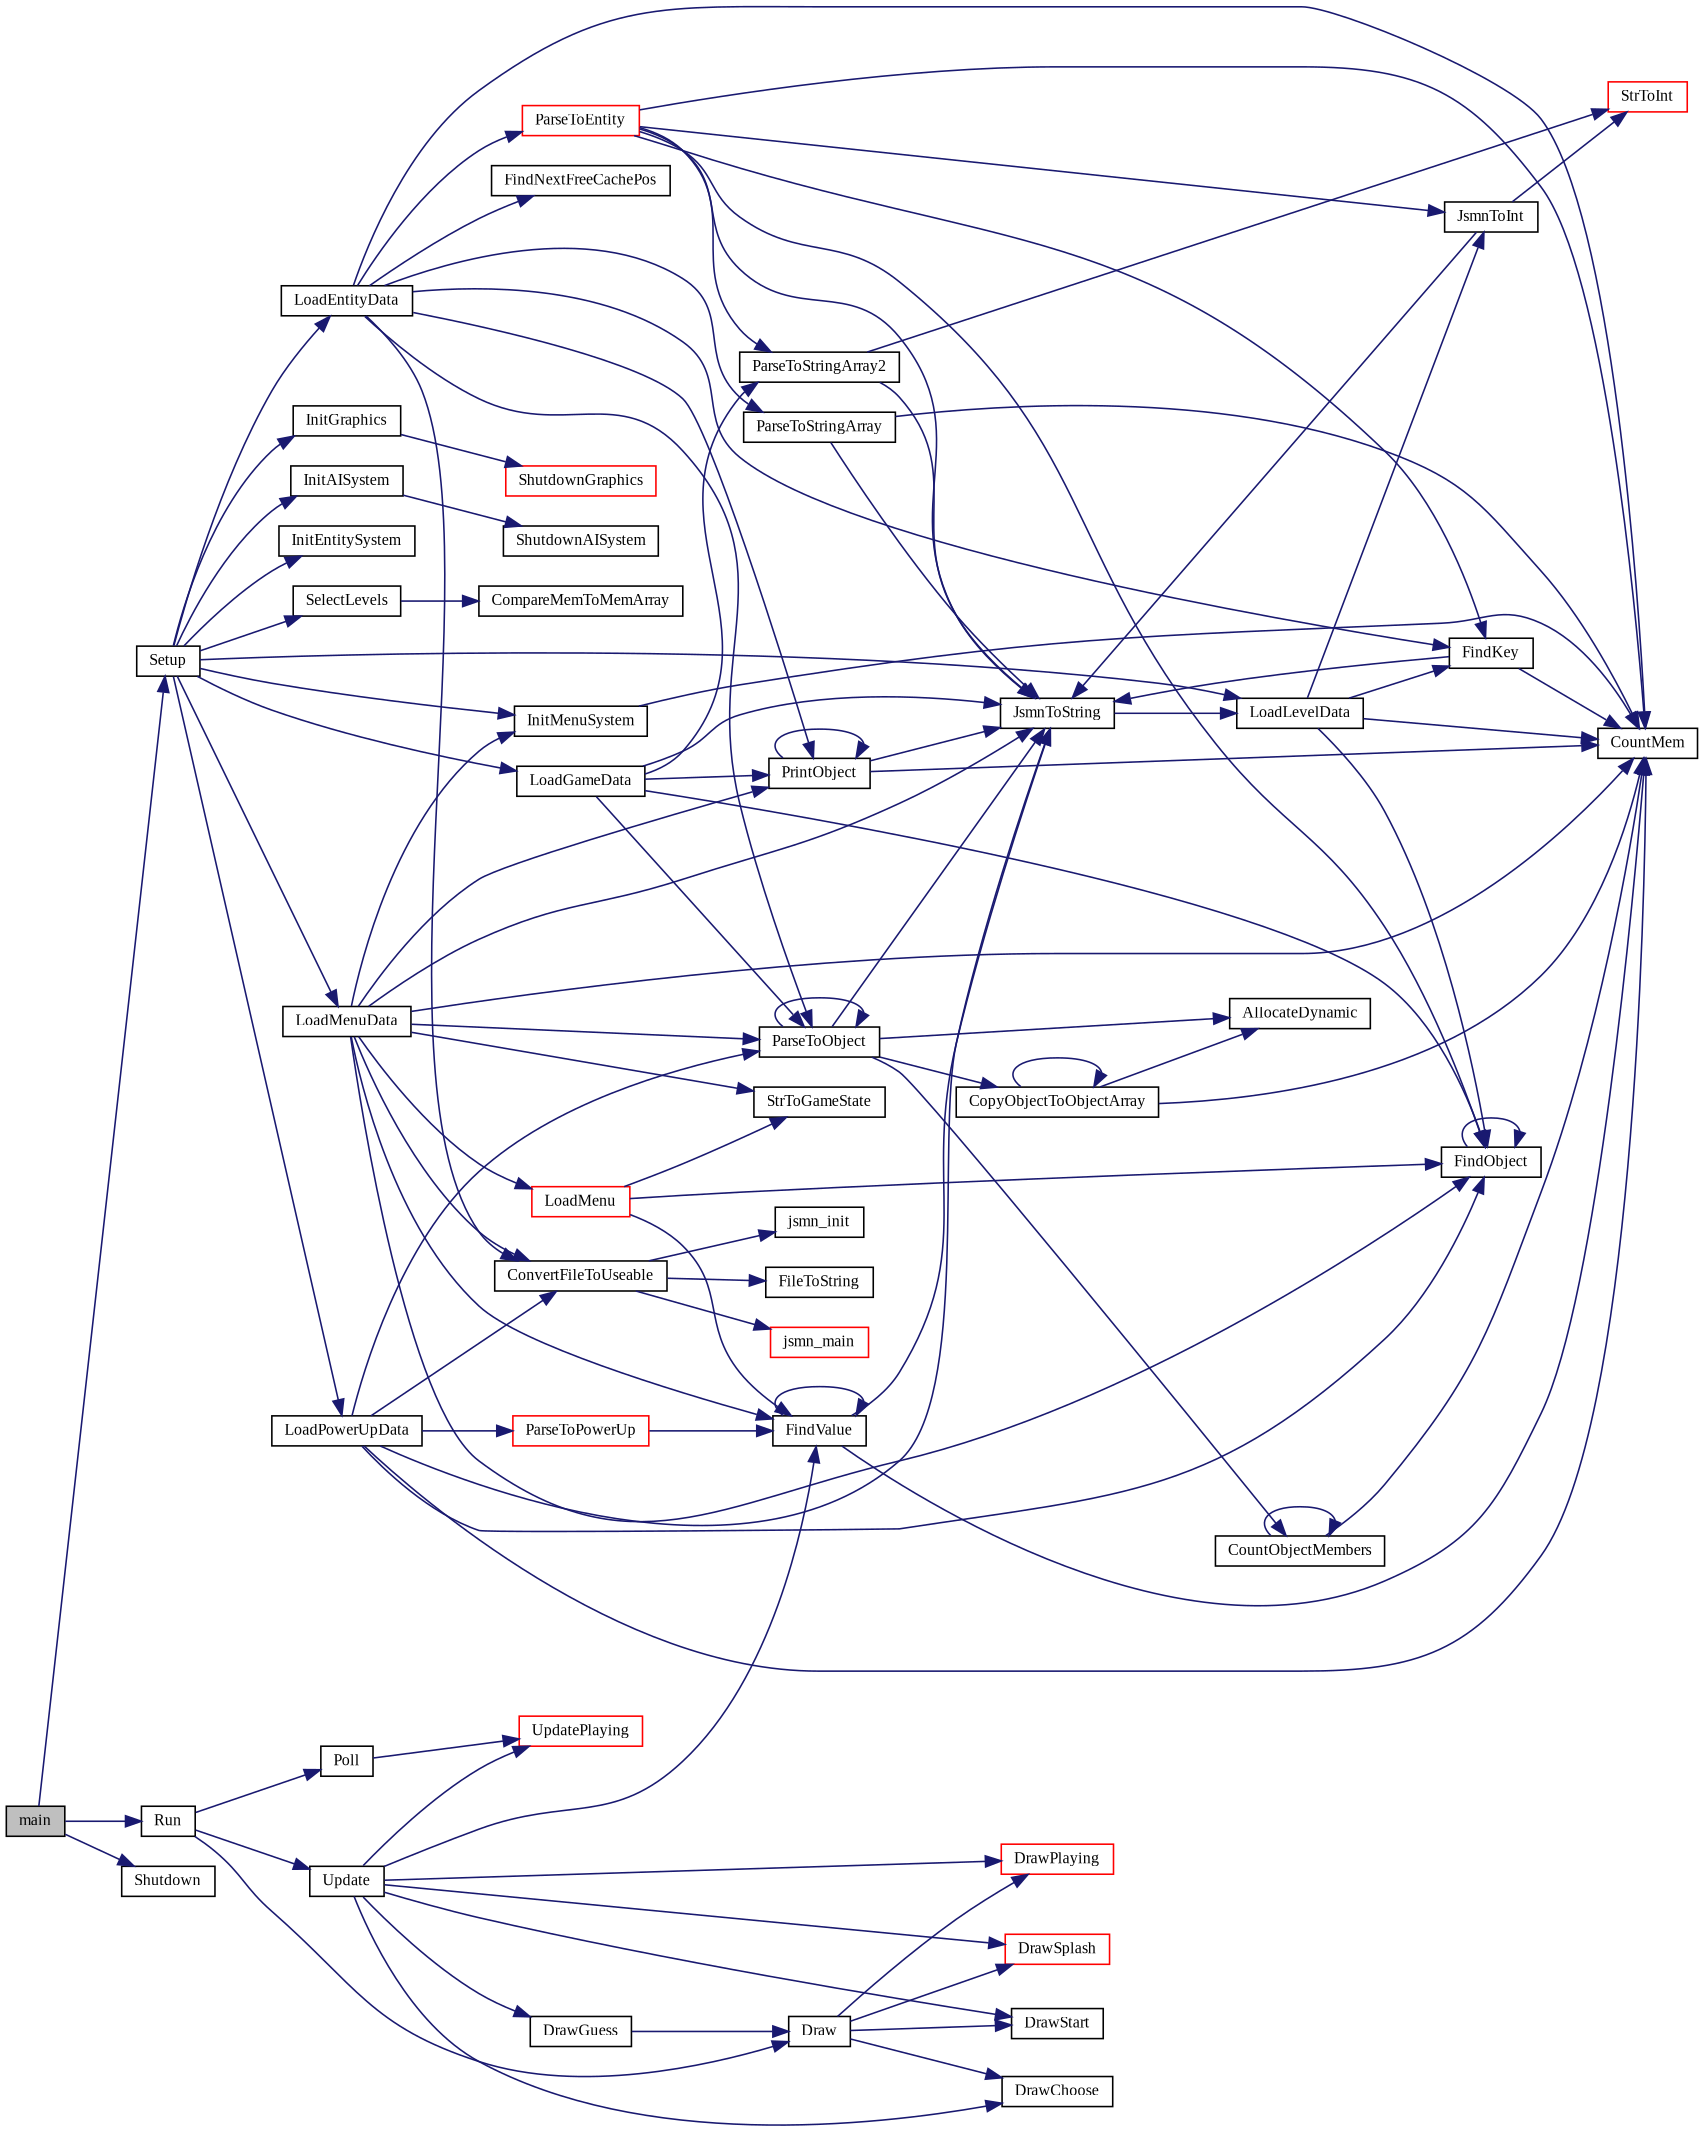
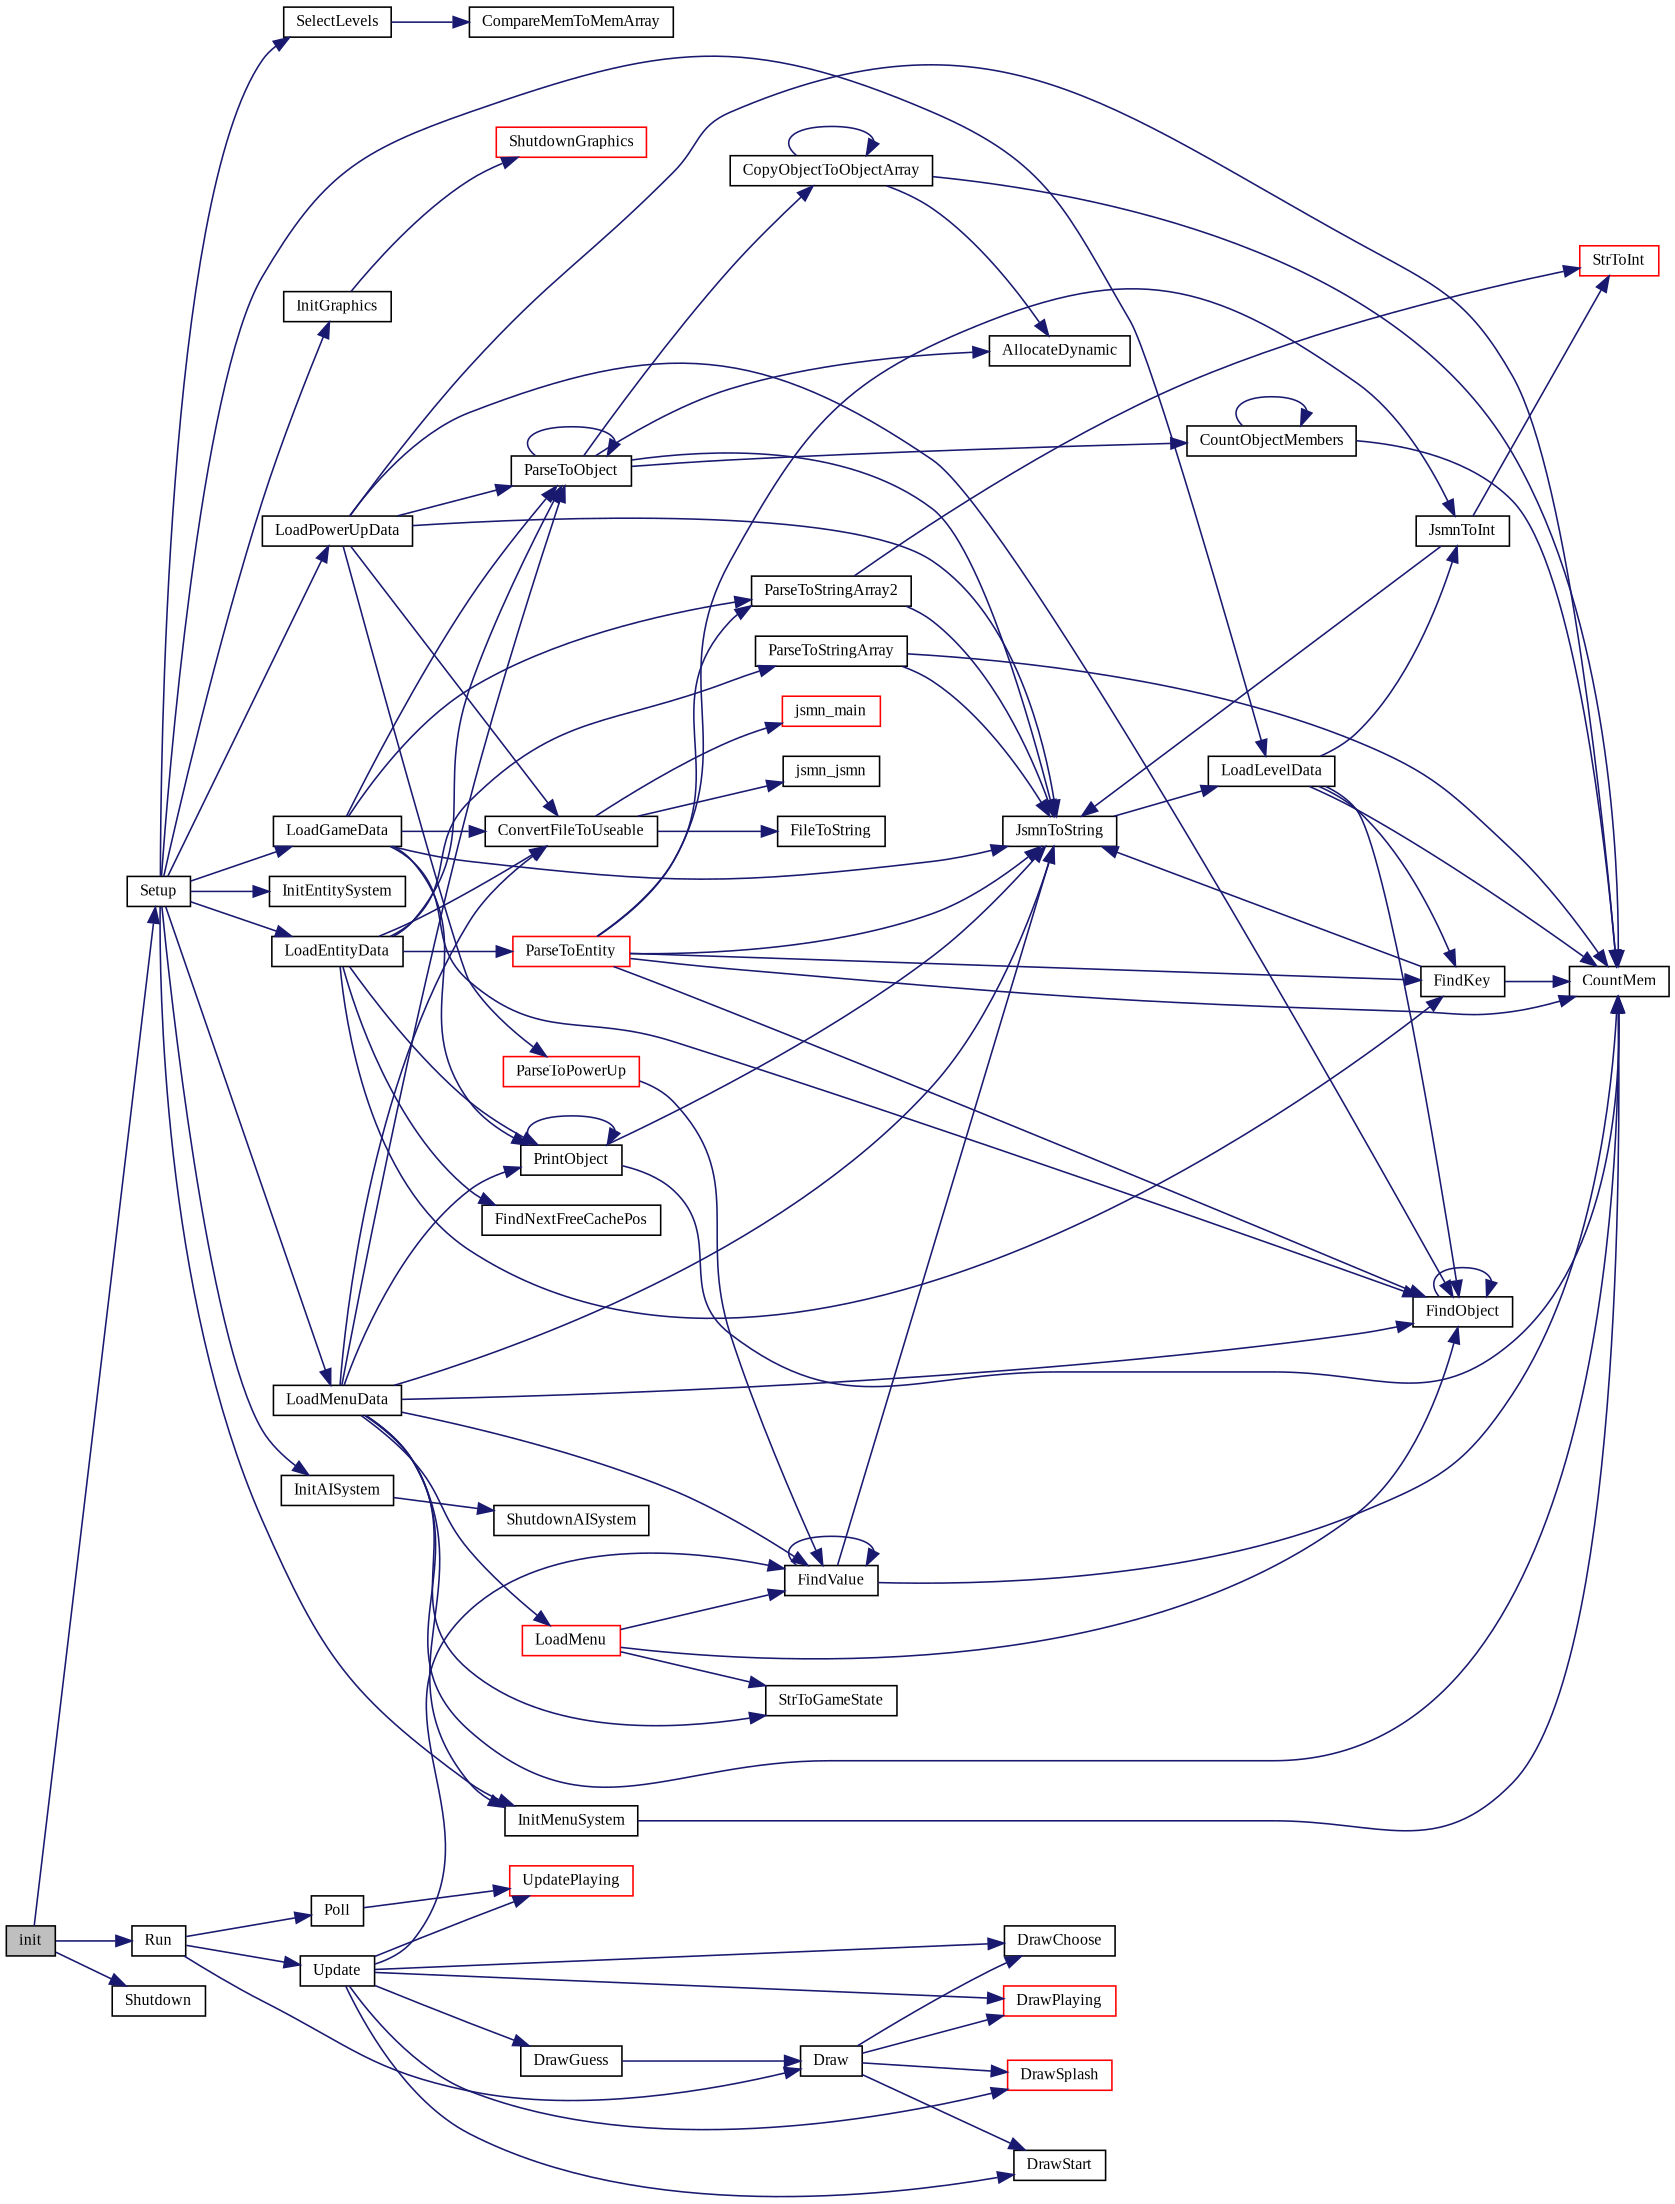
(1200, 7) -> none
none -> (435, 831)
(820, 1222) -> (831, 771)
(36, 1821) -> (31, 1941)
